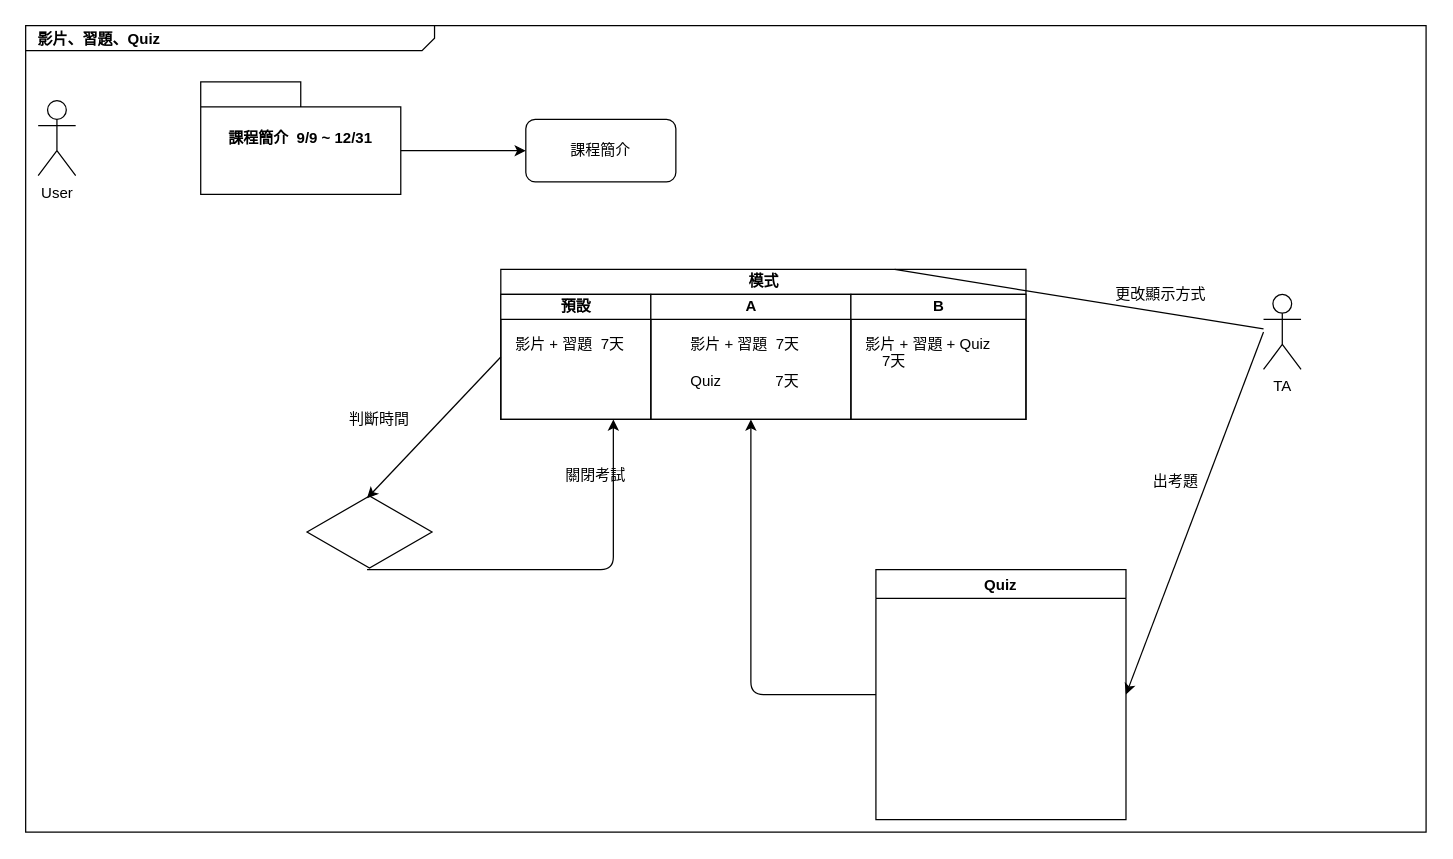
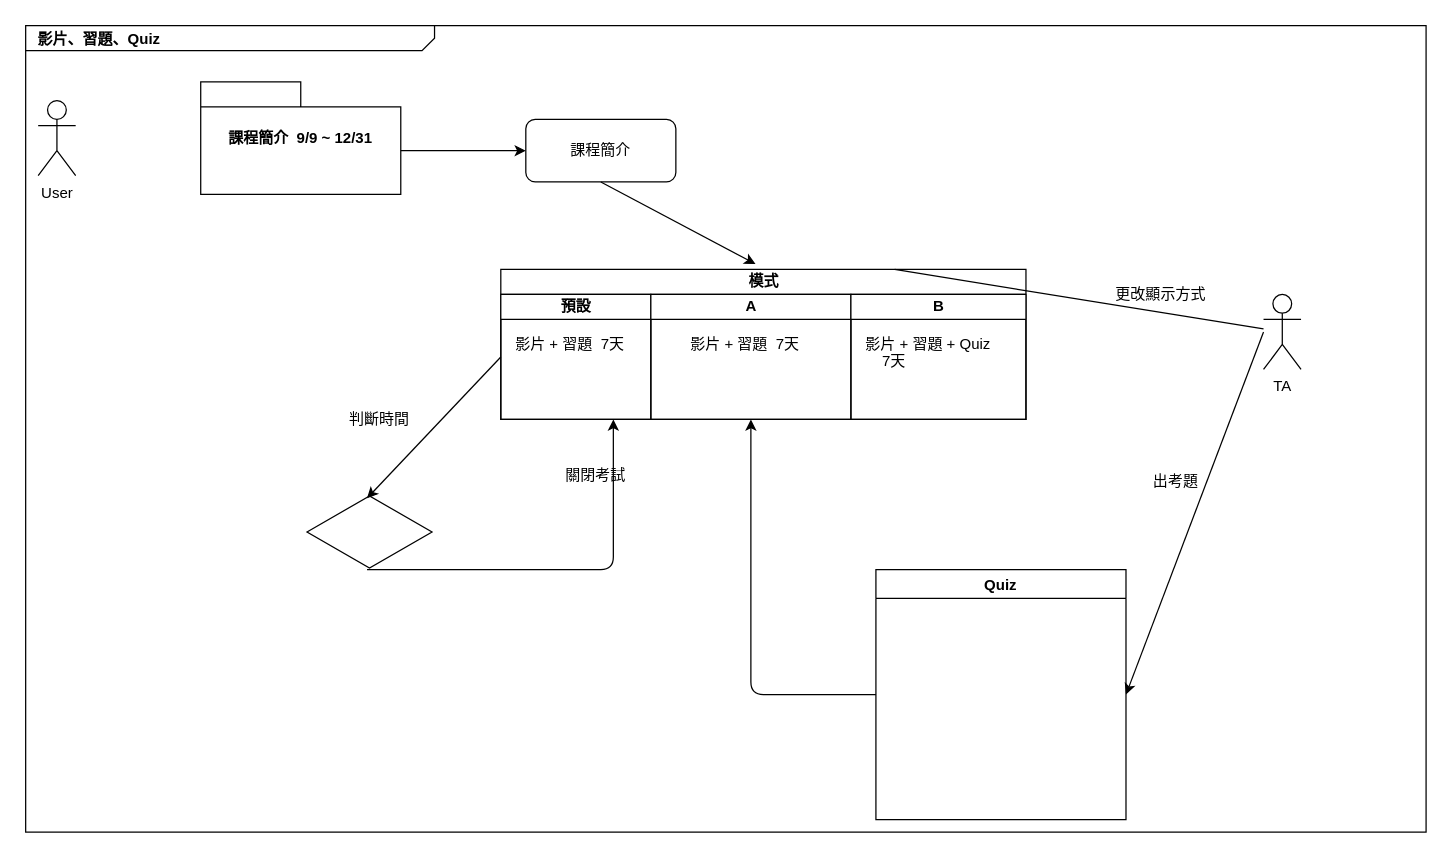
none -> (674, 221)
(751, 382) -> none
